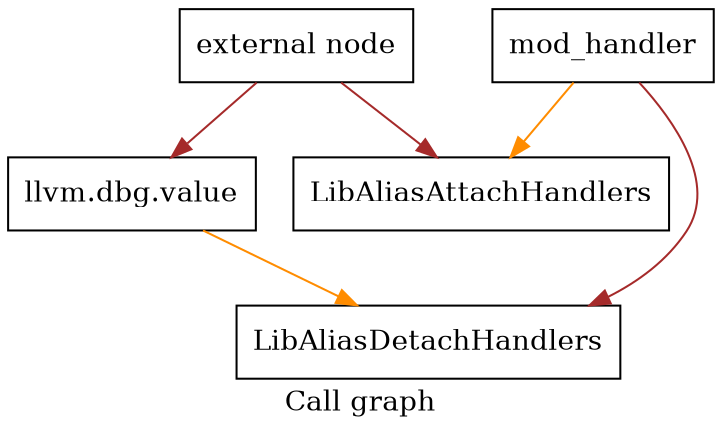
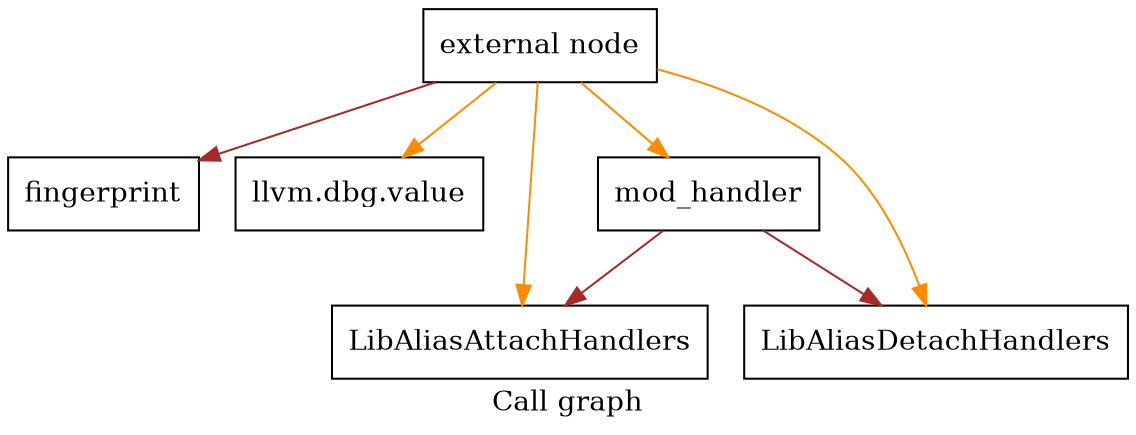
(549, 112) -> (622, 262)
(222, 113) -> (458, 114)
none -> (617, 113)
(381, 114) -> (531, 184)
none -> (104, 194)
(271, 263) -> (820, 141)
